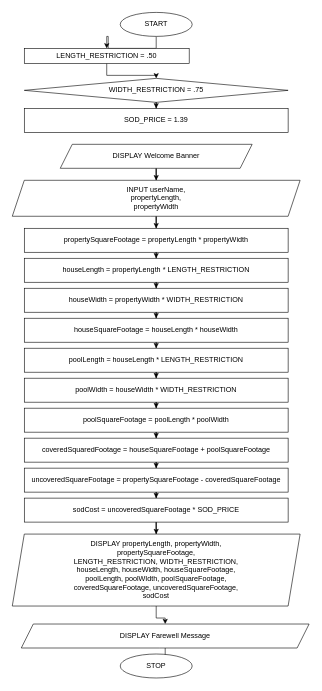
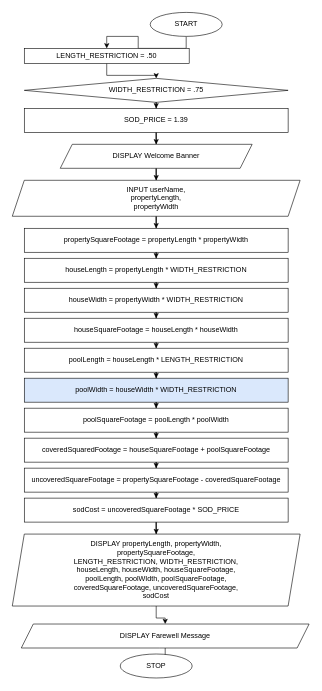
(156, 24) -> (186, 24)
none -> (156, 140)
(156, 270) -> (156, 270)
(156, 390) -> (156, 390)
